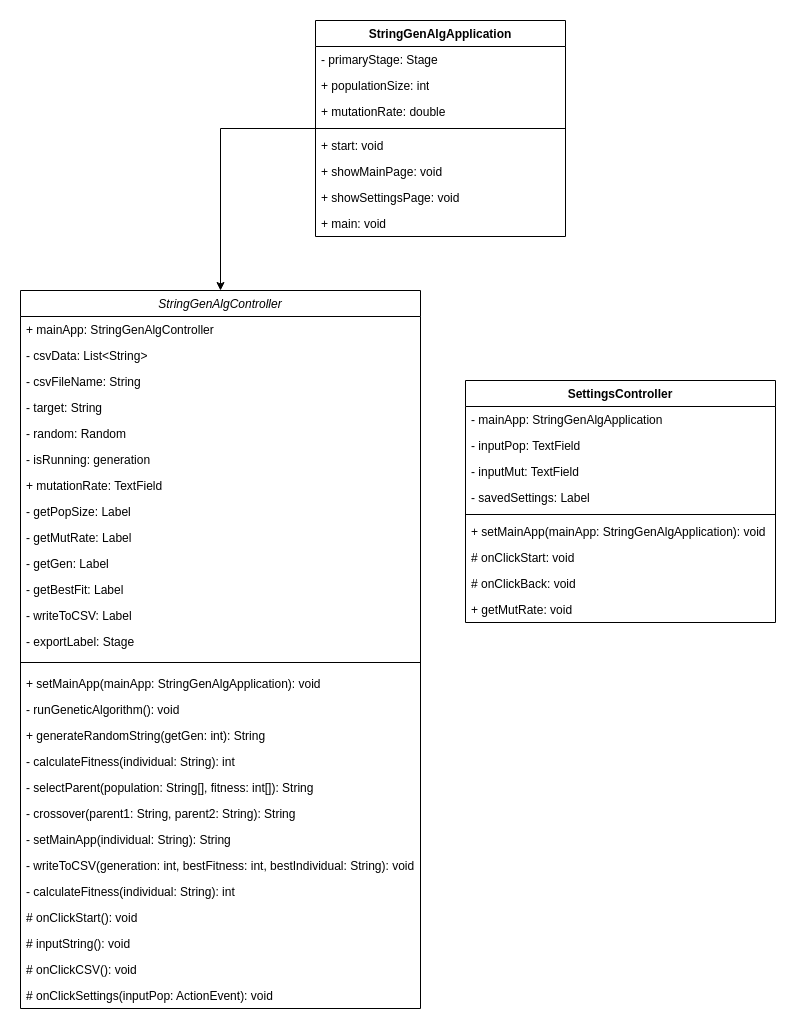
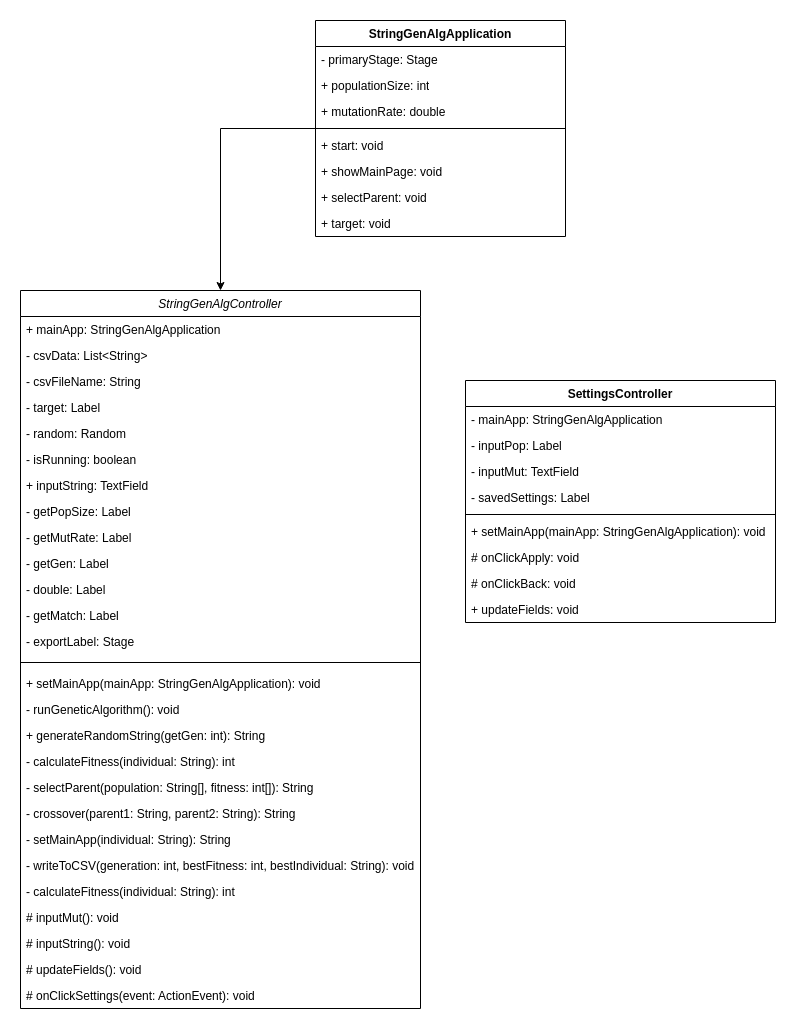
(394, 199) -> (381, 199)
(354, 225) -> (362, 225)
(124, 330) -> (126, 330)
(74, 408) -> (70, 408)
(533, 447) -> (521, 447)
(94, 460) -> (84, 460)
(101, 486) -> (96, 486)
(529, 559) -> (528, 559)
(82, 590) -> (69, 590)
(526, 611) -> (529, 611)
(82, 616) -> (77, 616)
(91, 918) -> (79, 918)
(85, 970) -> (92, 970)
(165, 996) -> (156, 996)
